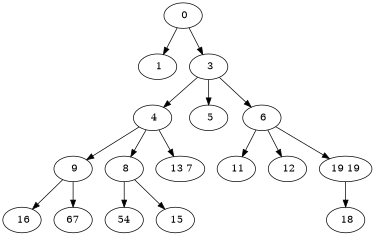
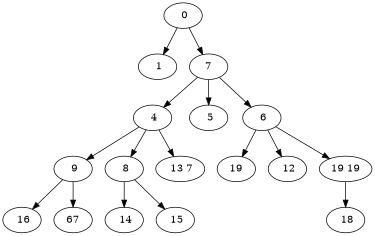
(209, 67) -> (209, 67)
(236, 169) -> (236, 169)
(124, 220) -> (124, 220)
